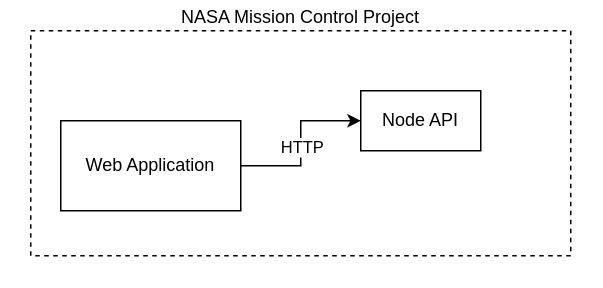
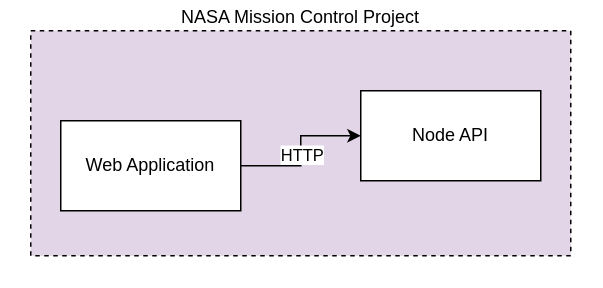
(421, 121) -> (451, 136)
(301, 143) -> (301, 143)
